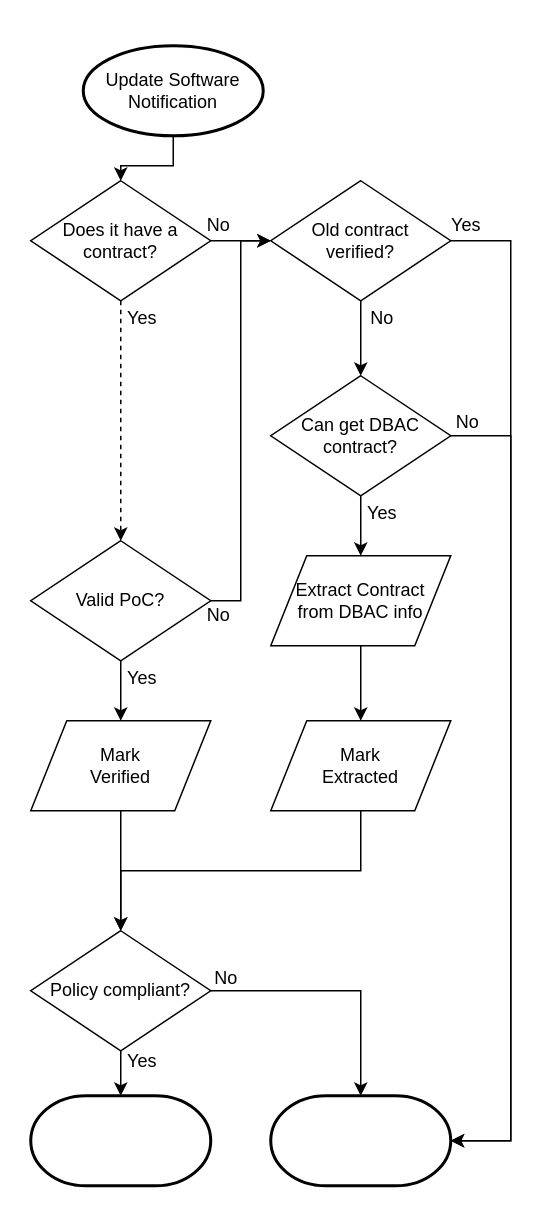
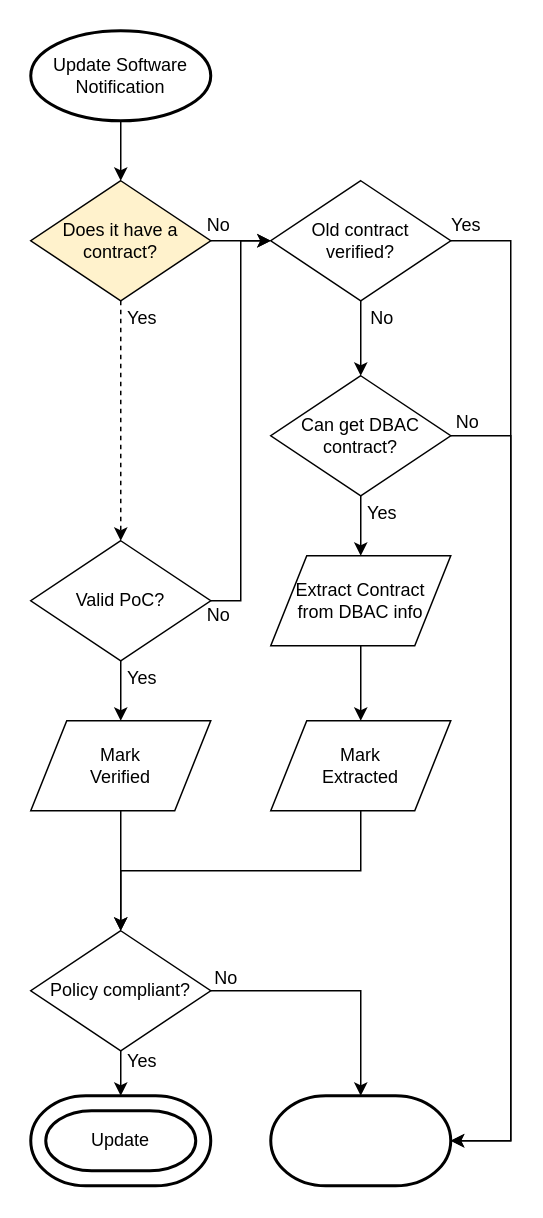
(173, 91) -> (121, 76)
(121, 241) -> (121, 241)
none -> (121, 1141)
